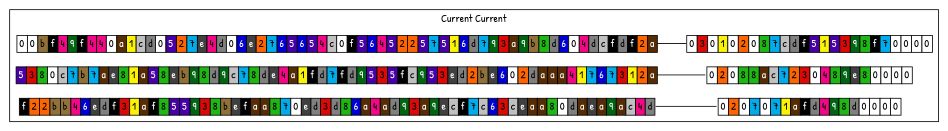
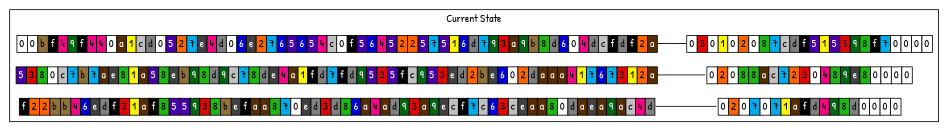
(474, 19) -> (474, 19)
